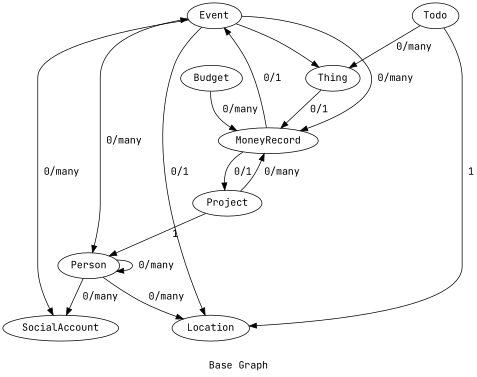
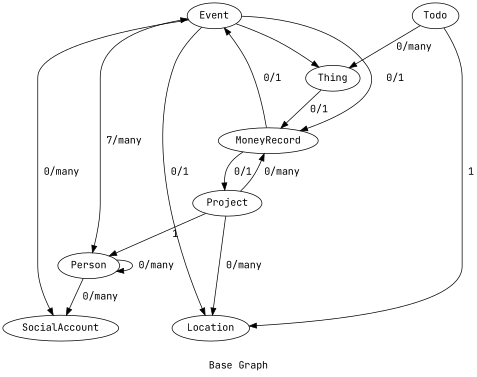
(212, 78) -> none
(392, 78) -> (392, 78)
(121, 141) -> (121, 141)
(138, 300) -> (220, 262)
